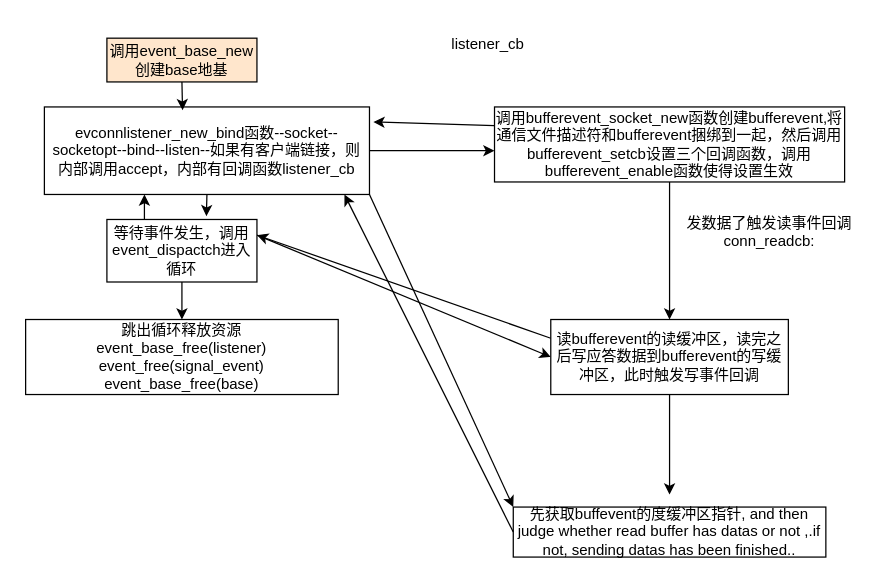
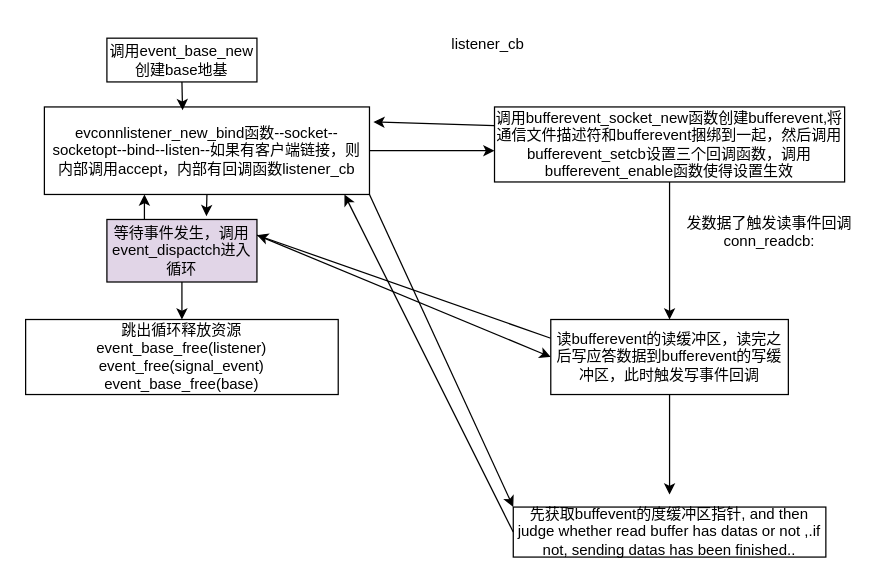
(182, 60) -> (182, 60)
(182, 251) -> (182, 251)
